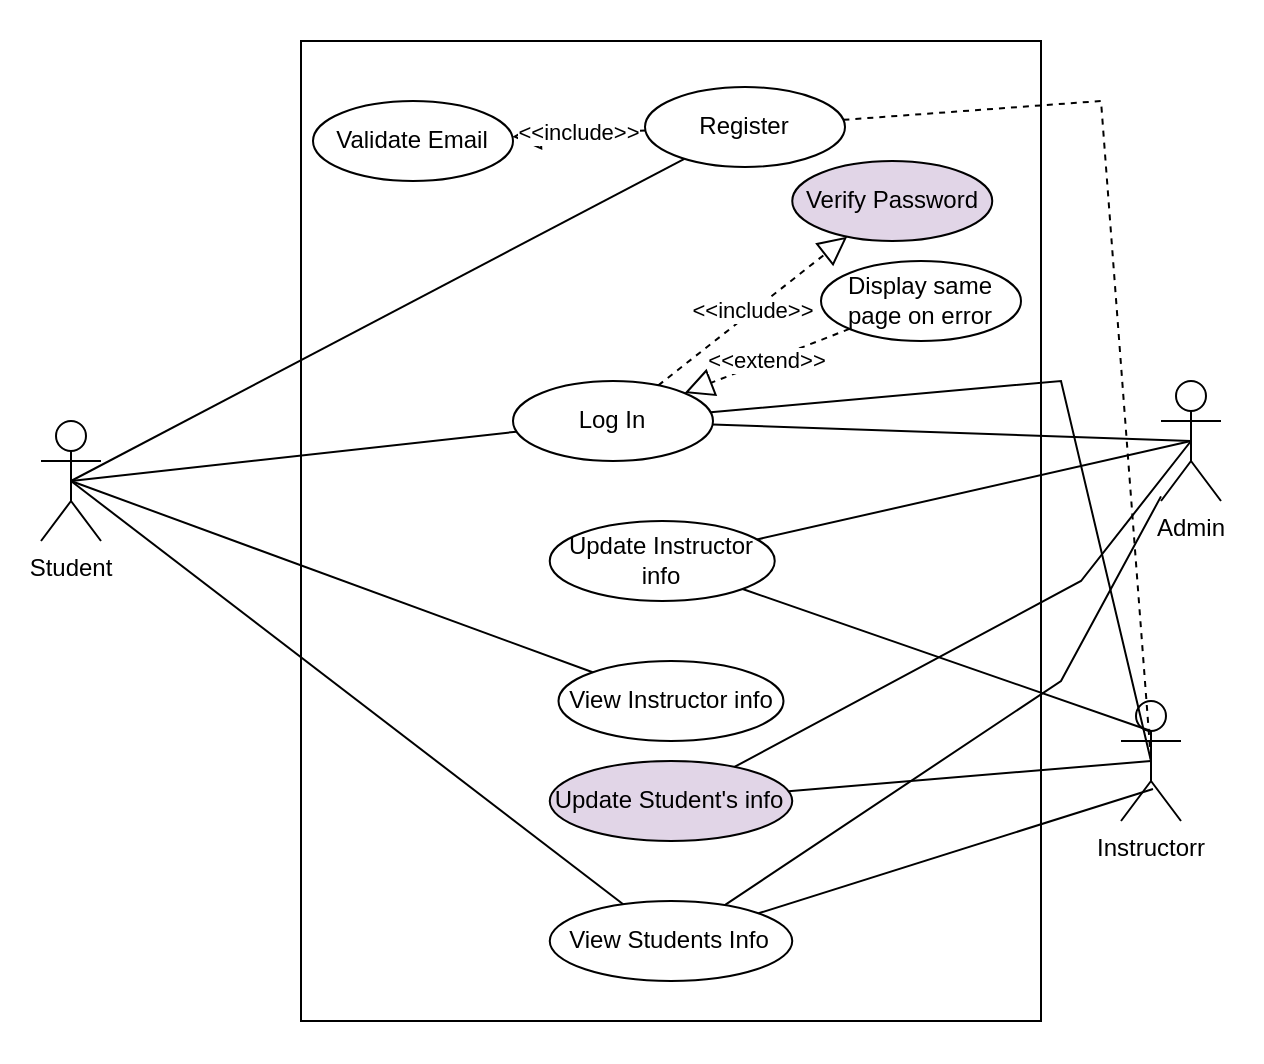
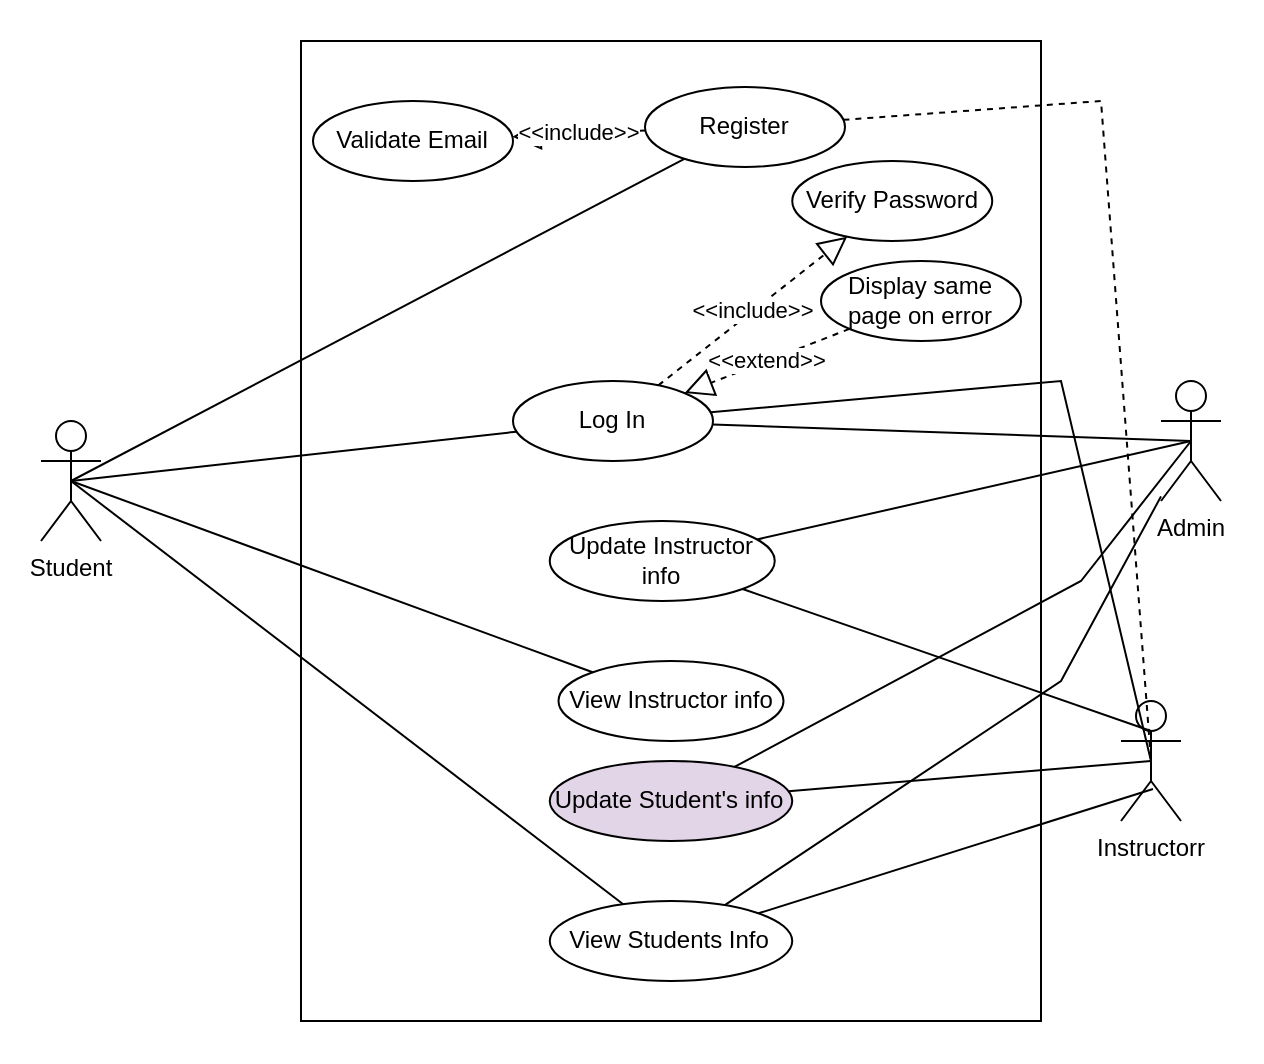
(892, 201) -> (892, 201)
